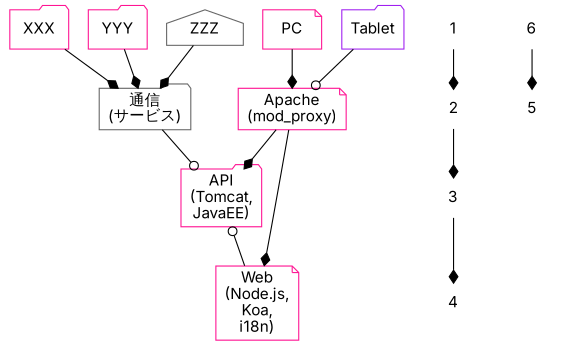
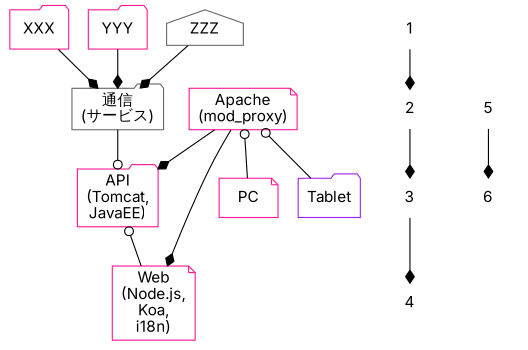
(292, 62) -> (246, 158)
(532, 63) -> (488, 147)
